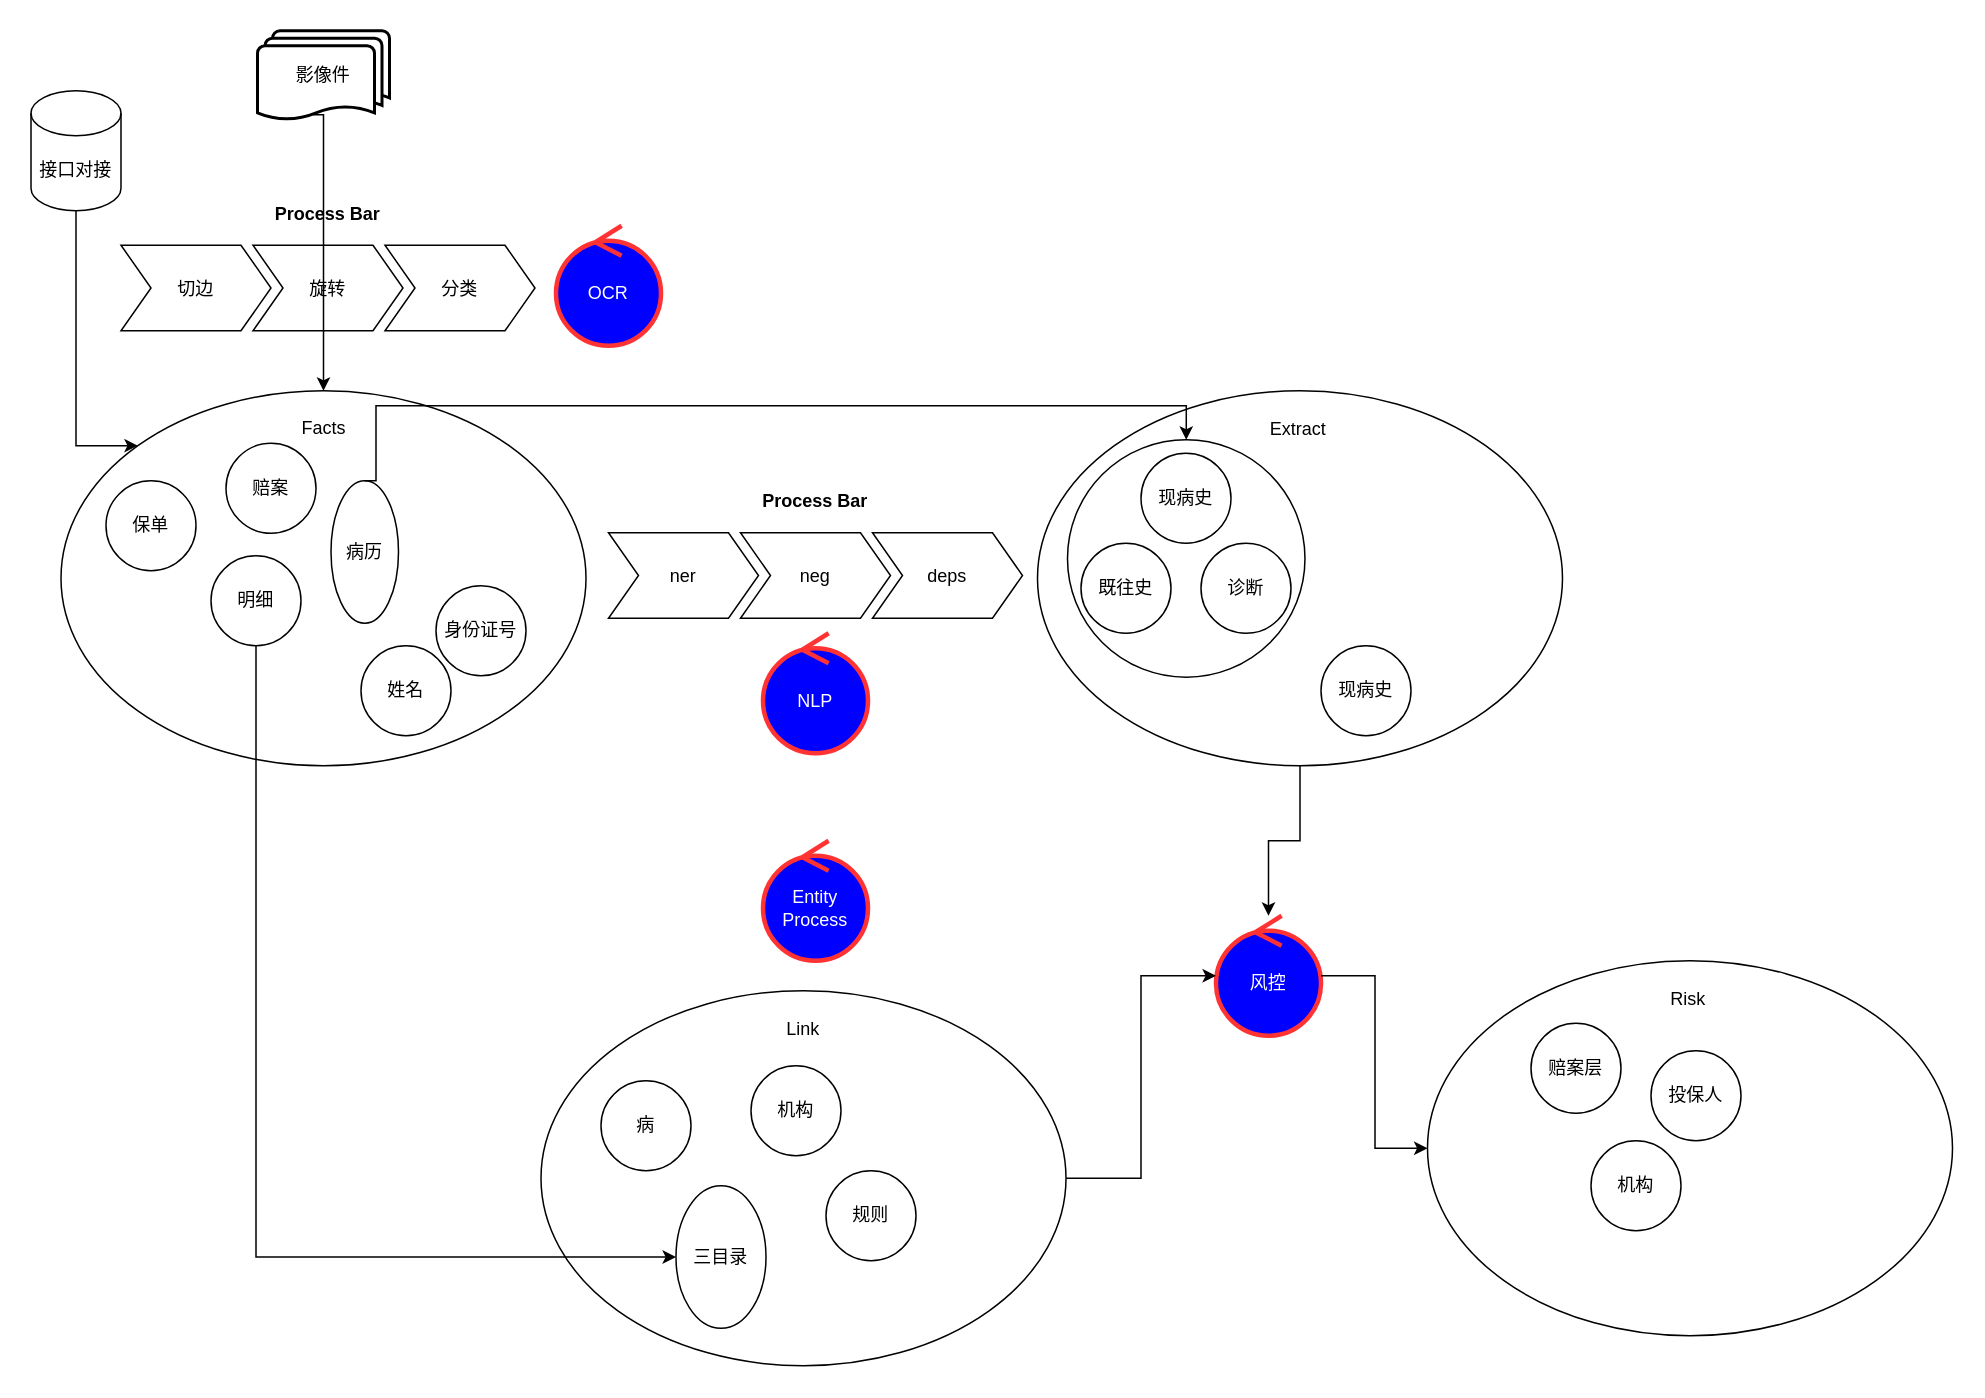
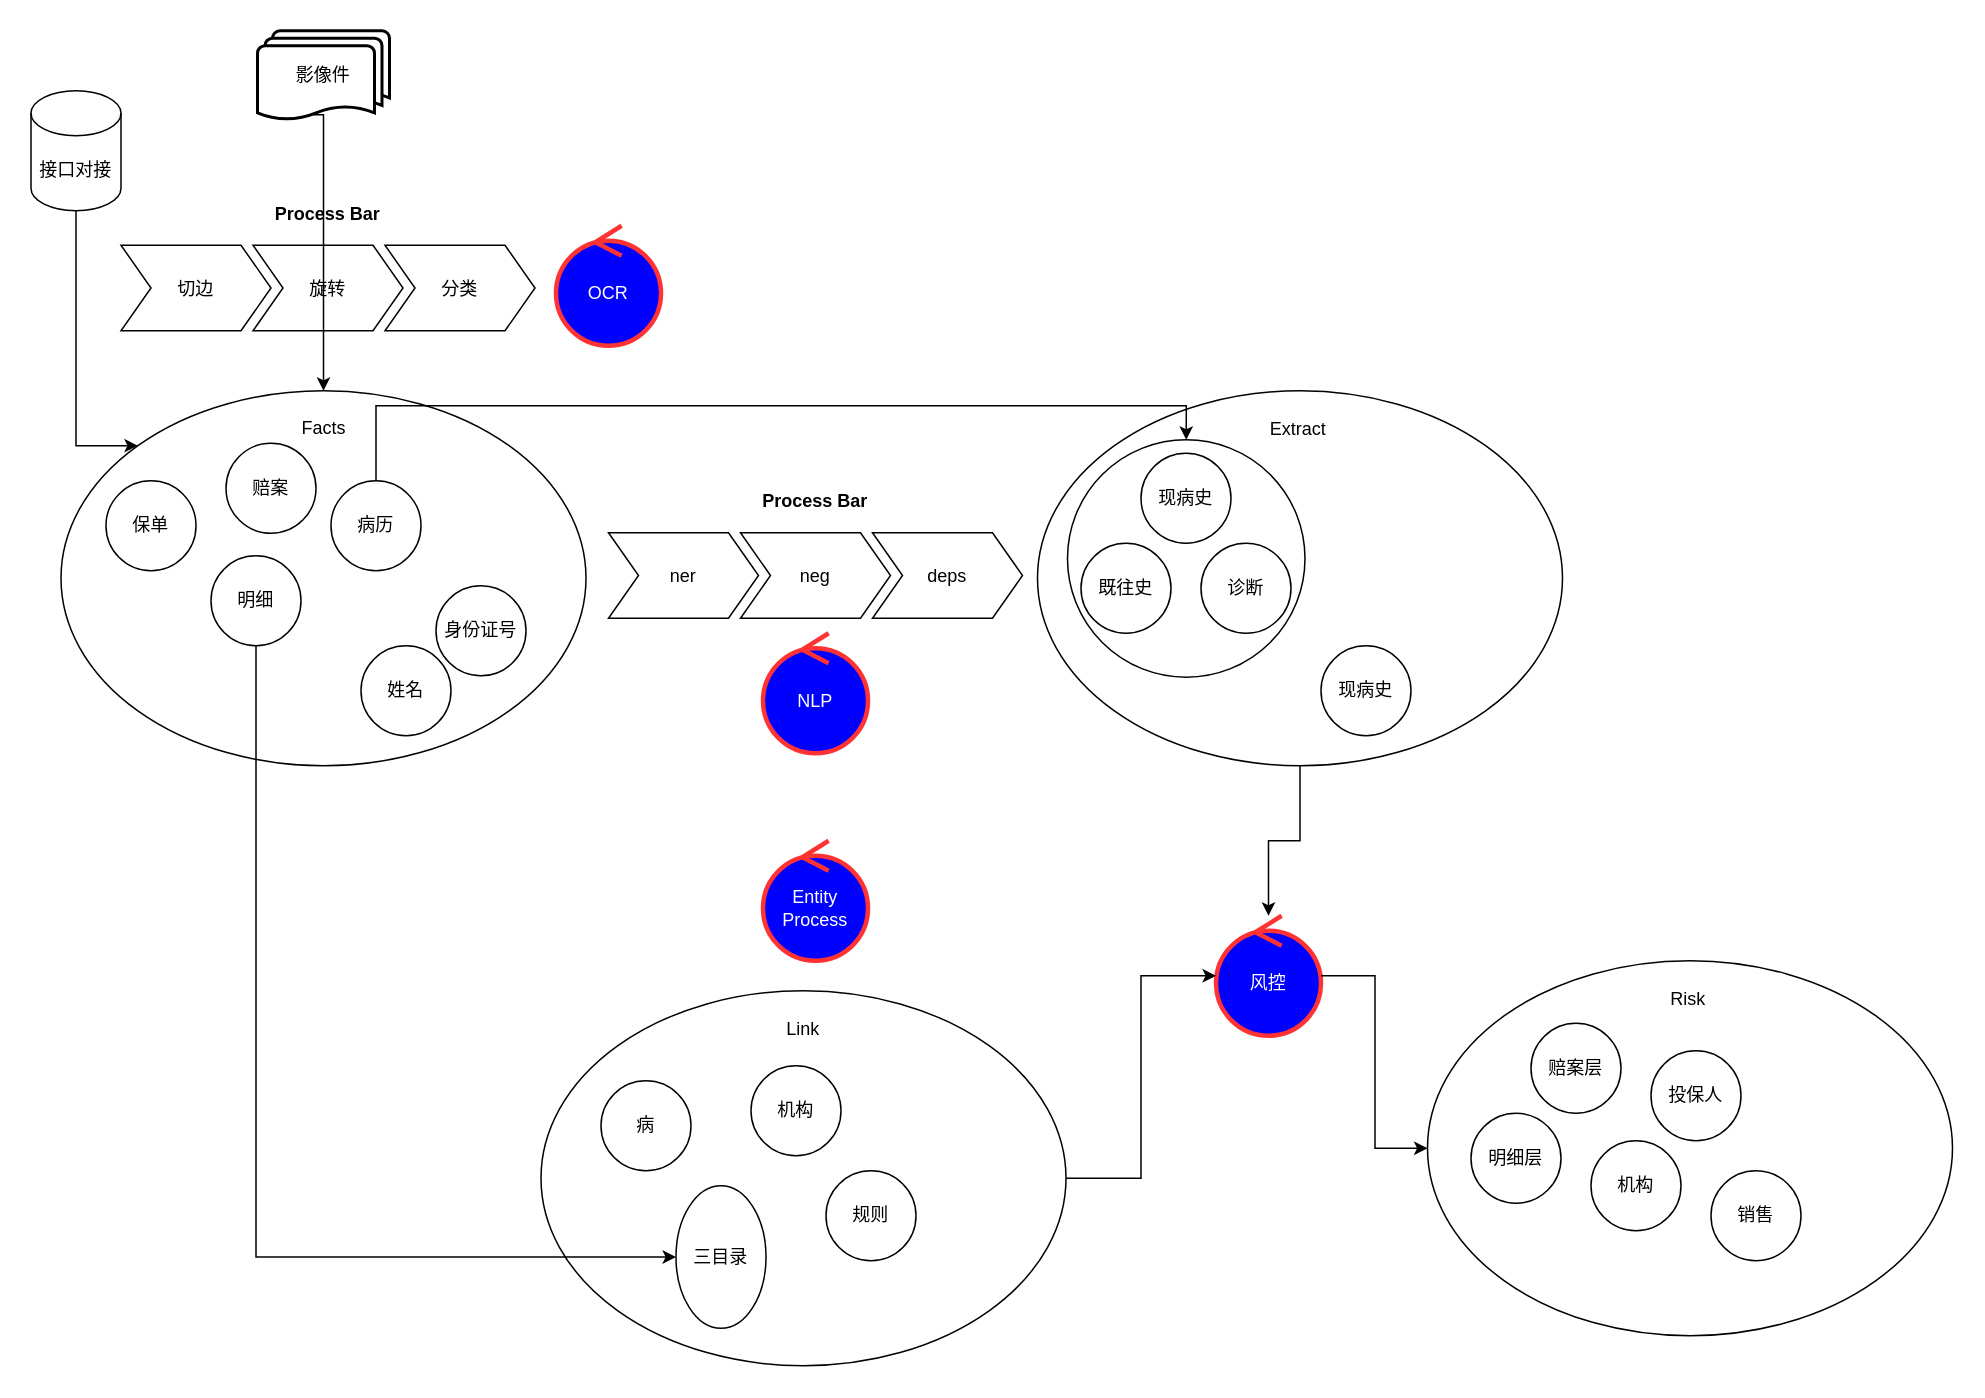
(365, 552) -> (376, 526)
none -> (1516, 1158)
none -> (1756, 1216)
